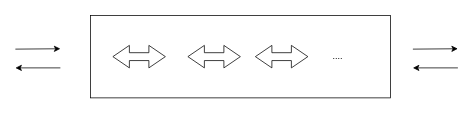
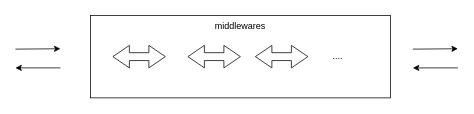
none -> (240, 27)
